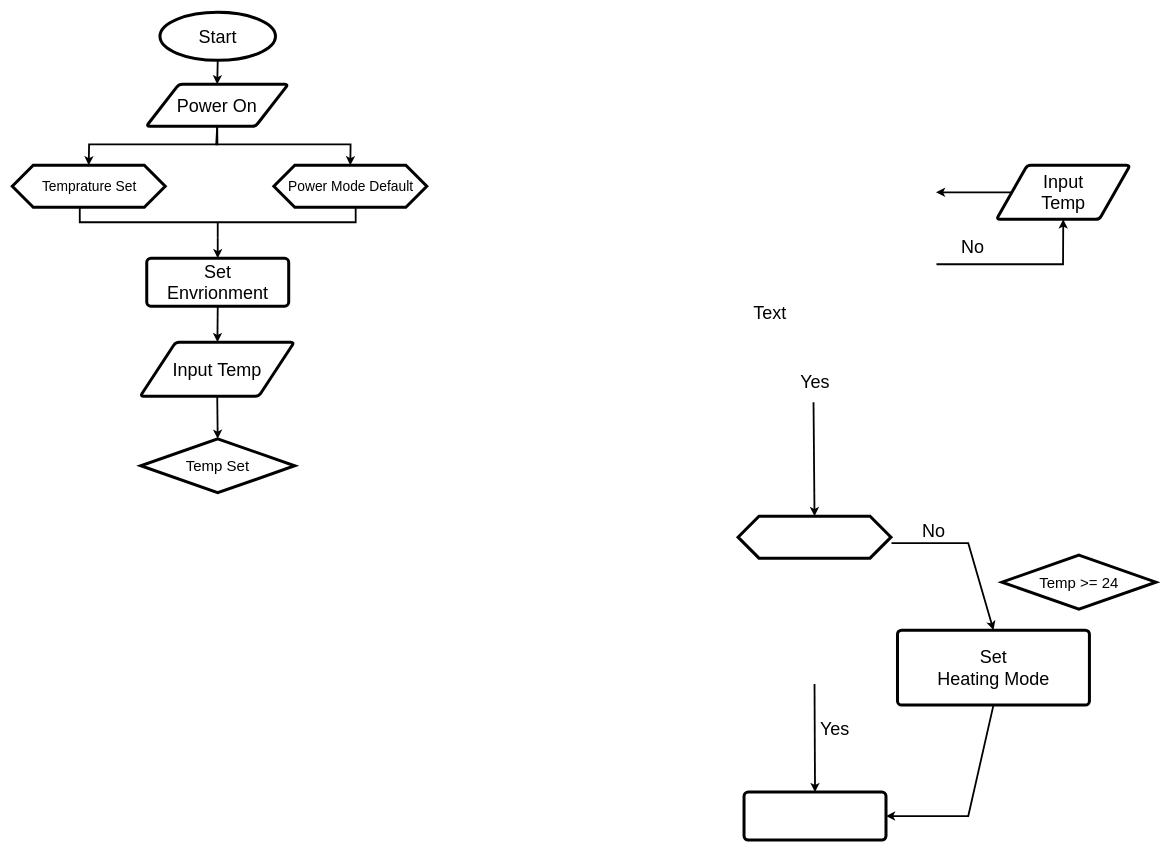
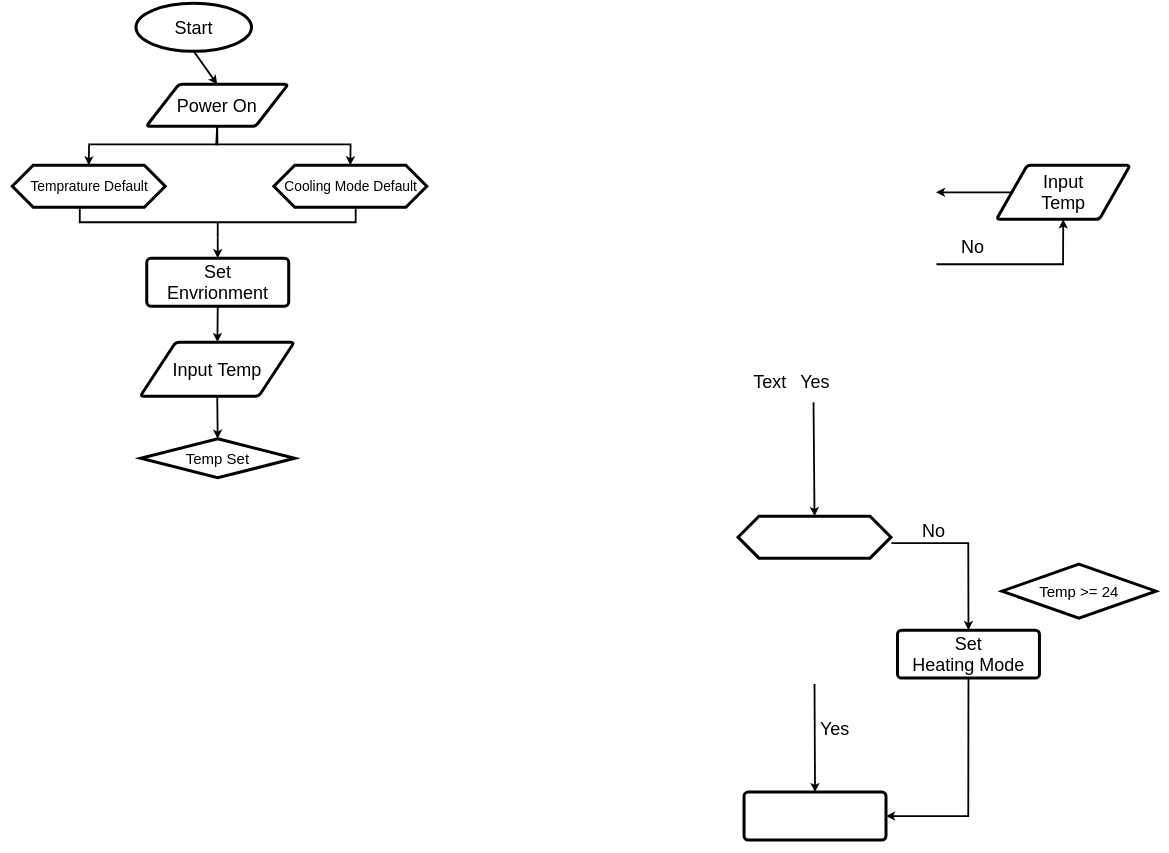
(218, 36) -> (194, 27)
(89, 186) -> (89, 186)
(351, 186) -> (351, 186)
(770, 312) -> (770, 381)
(218, 466) -> (218, 458)
(1079, 582) -> (1079, 591)
(994, 668) -> (969, 654)
